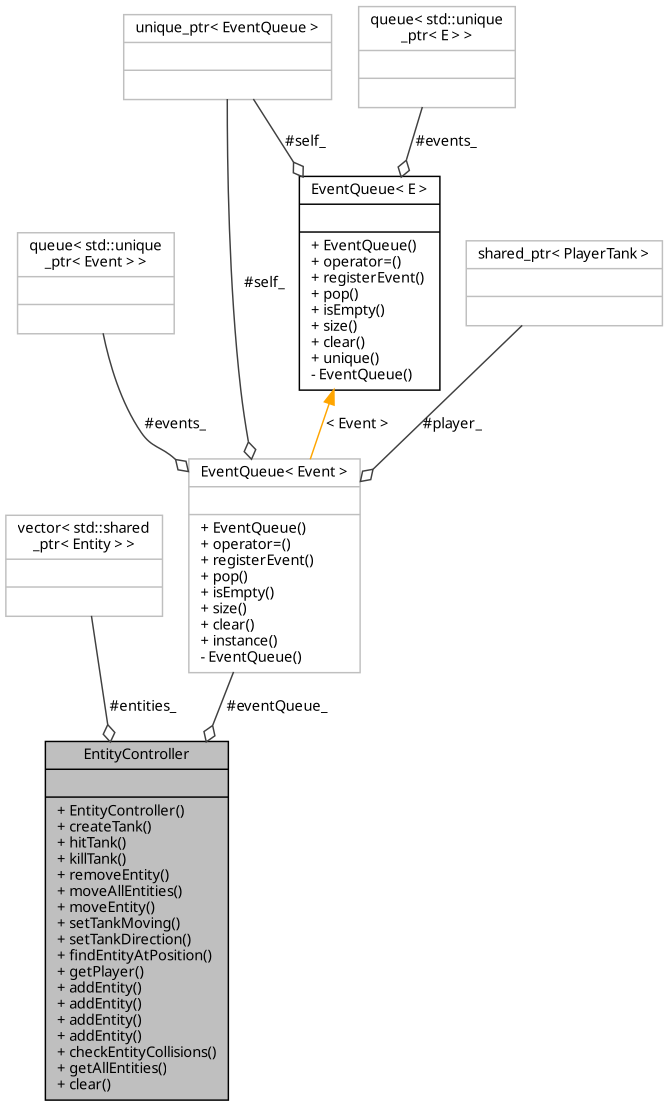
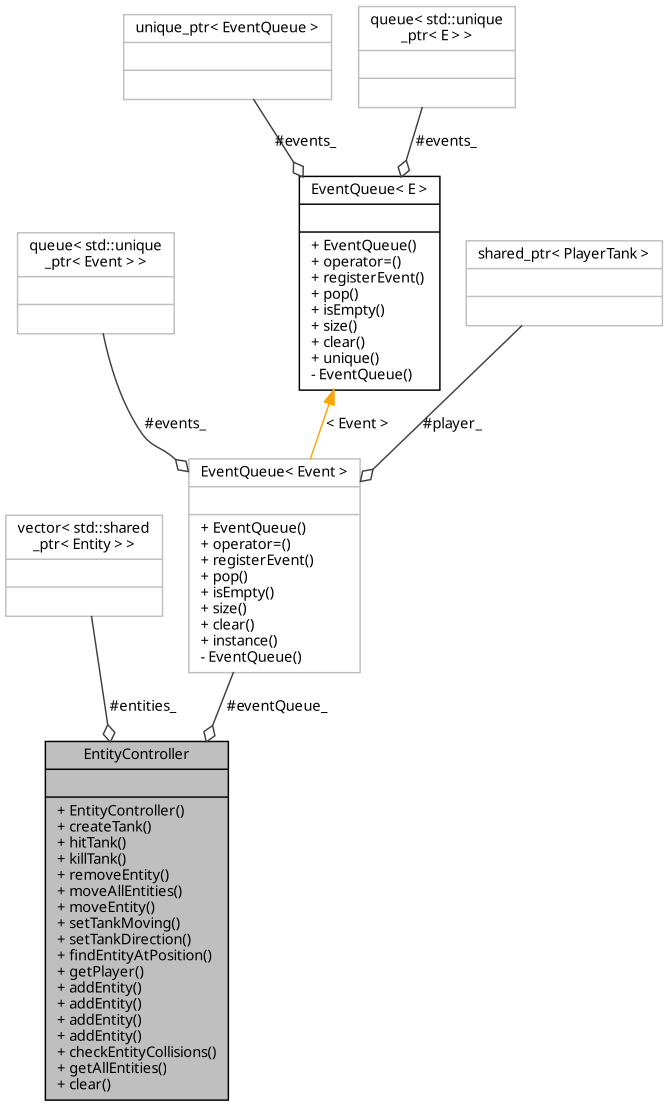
(304, 142) -> (304, 142)
(231, 271) -> none
